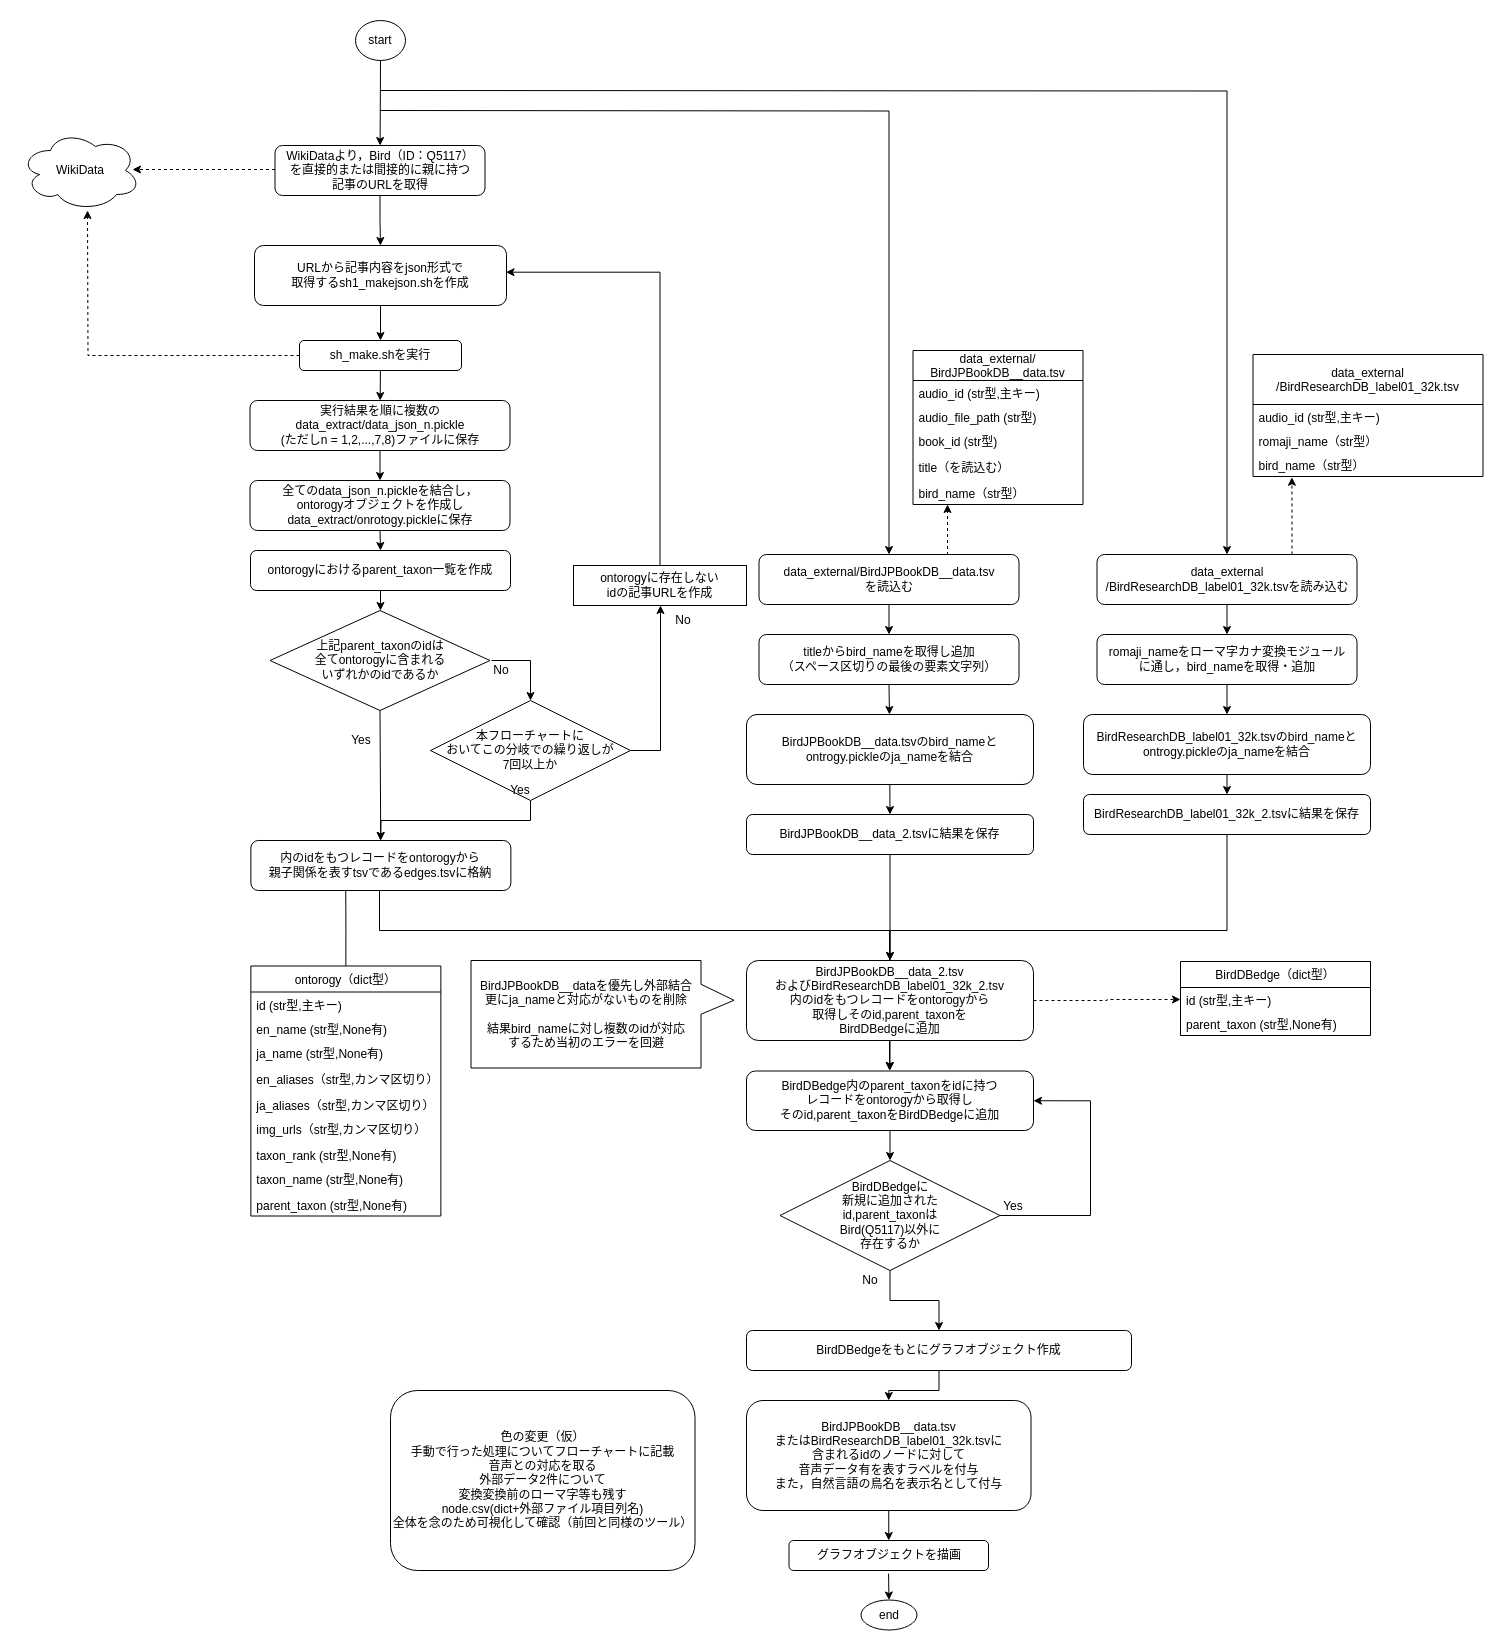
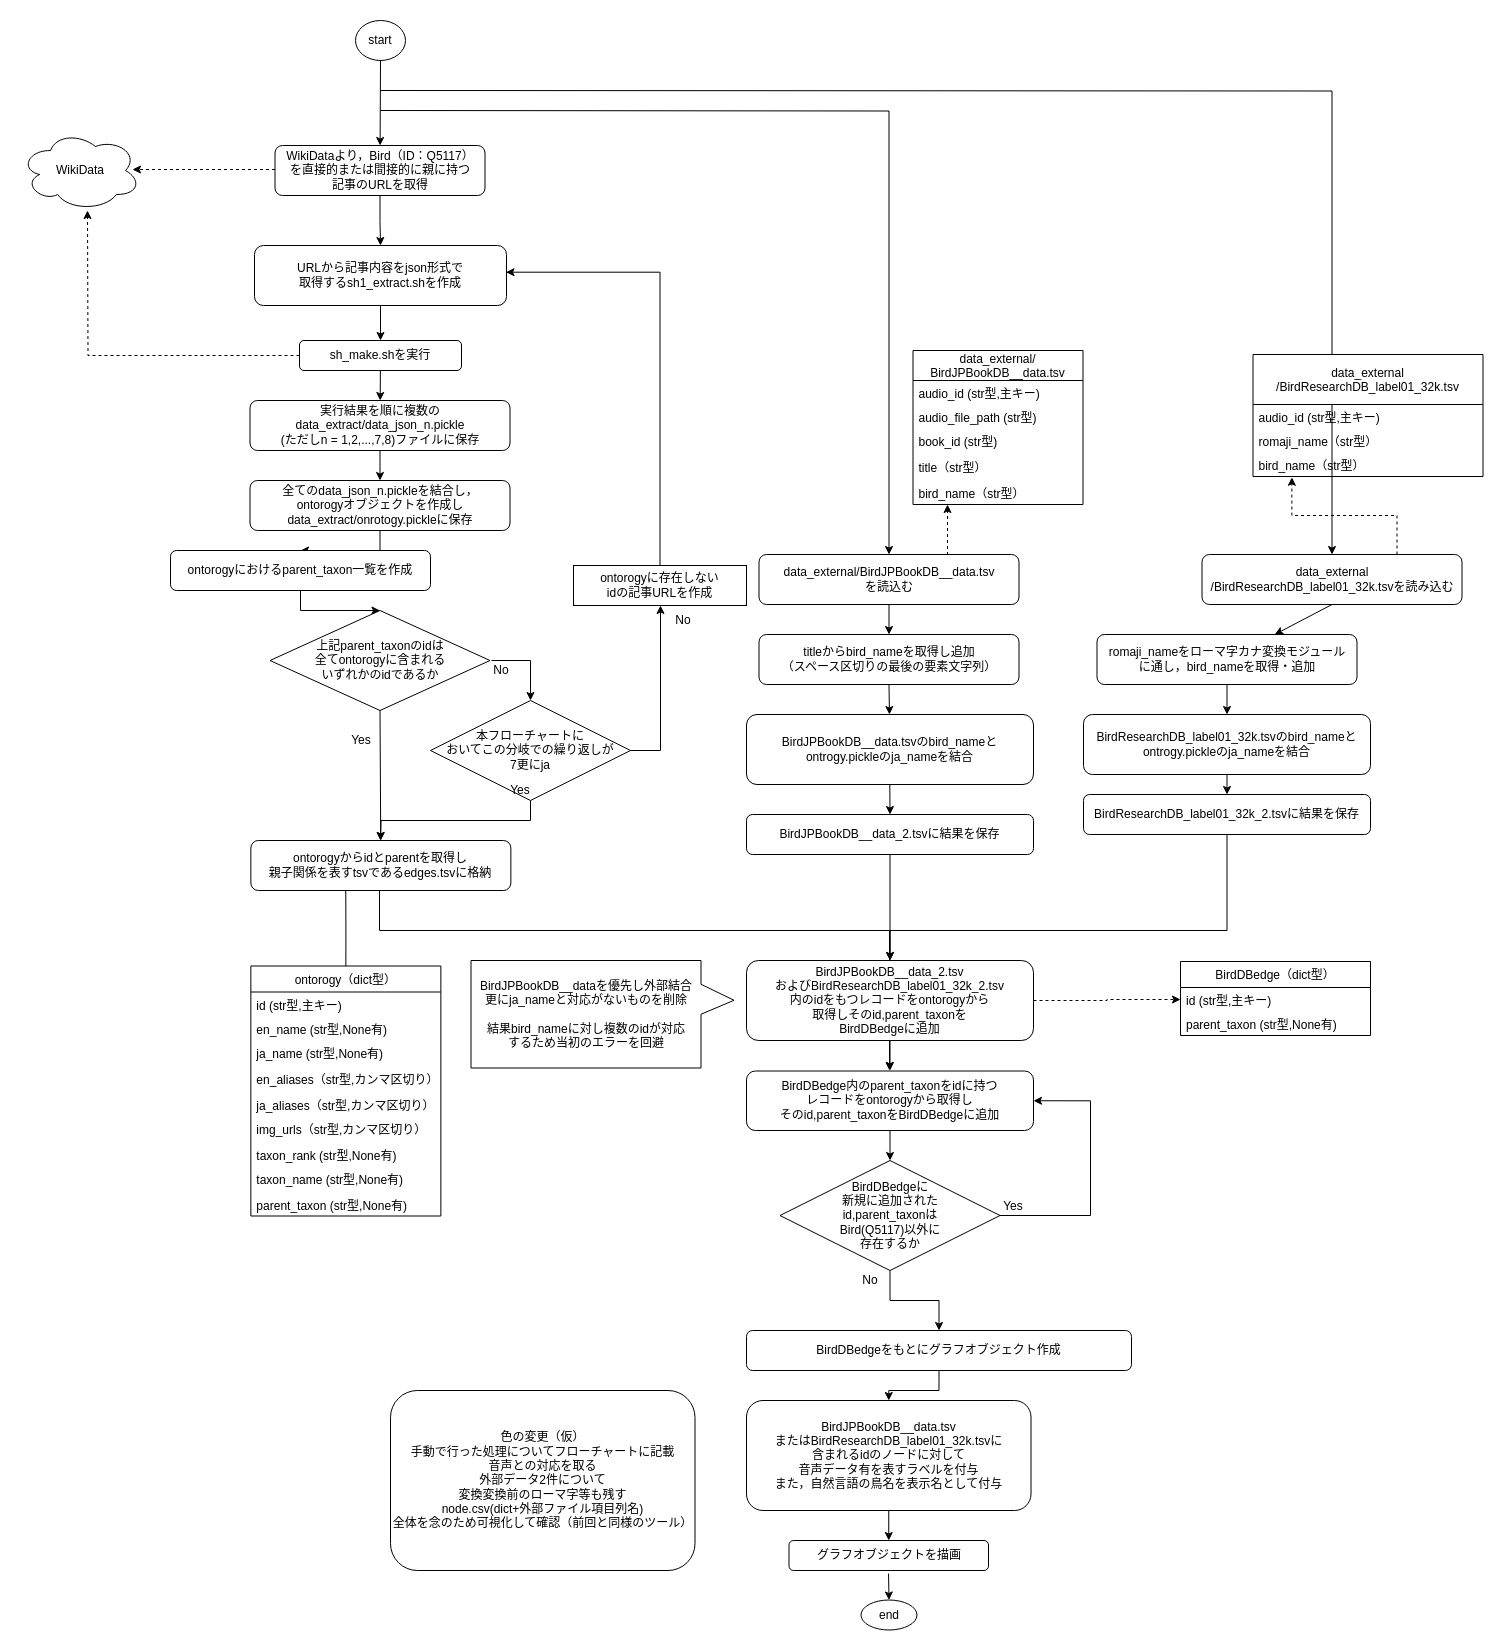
(381, 276) -> (381, 276)
(968, 468) -> (960, 468)
(381, 571) -> (301, 571)
(1227, 580) -> (1332, 580)
(531, 751) -> (531, 751)
(381, 866) -> (381, 866)
